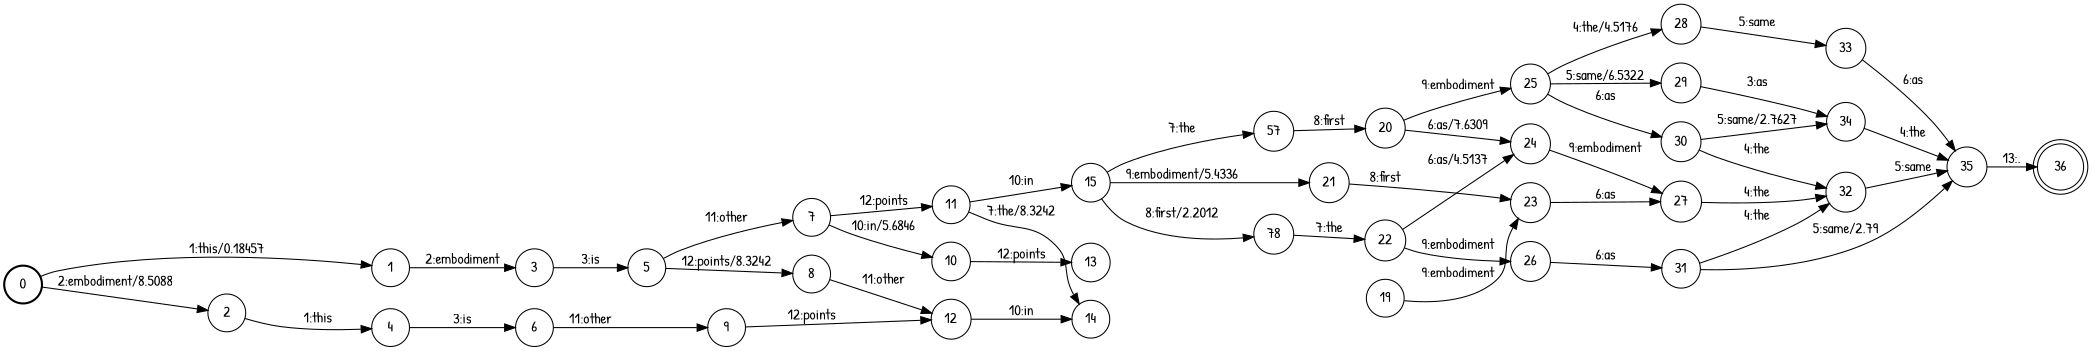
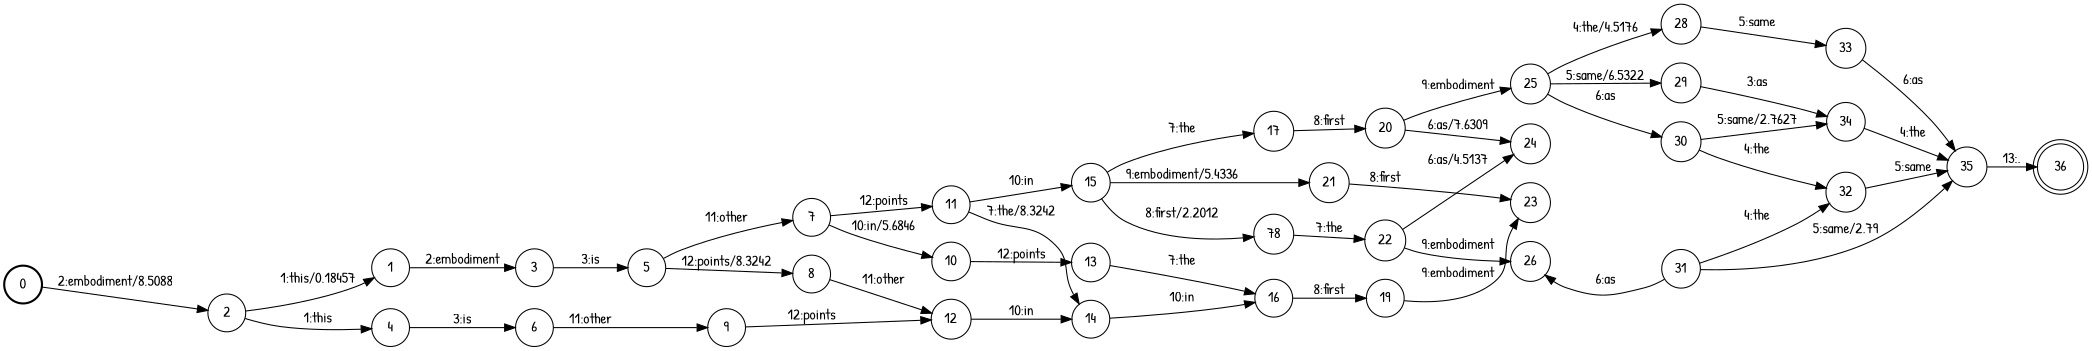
(1274, 131) -> (1274, 131)
(1681, 202) -> none
(200, 257) -> (306, 301)
(1601, 265) -> (1609, 295)
none -> (1274, 298)
